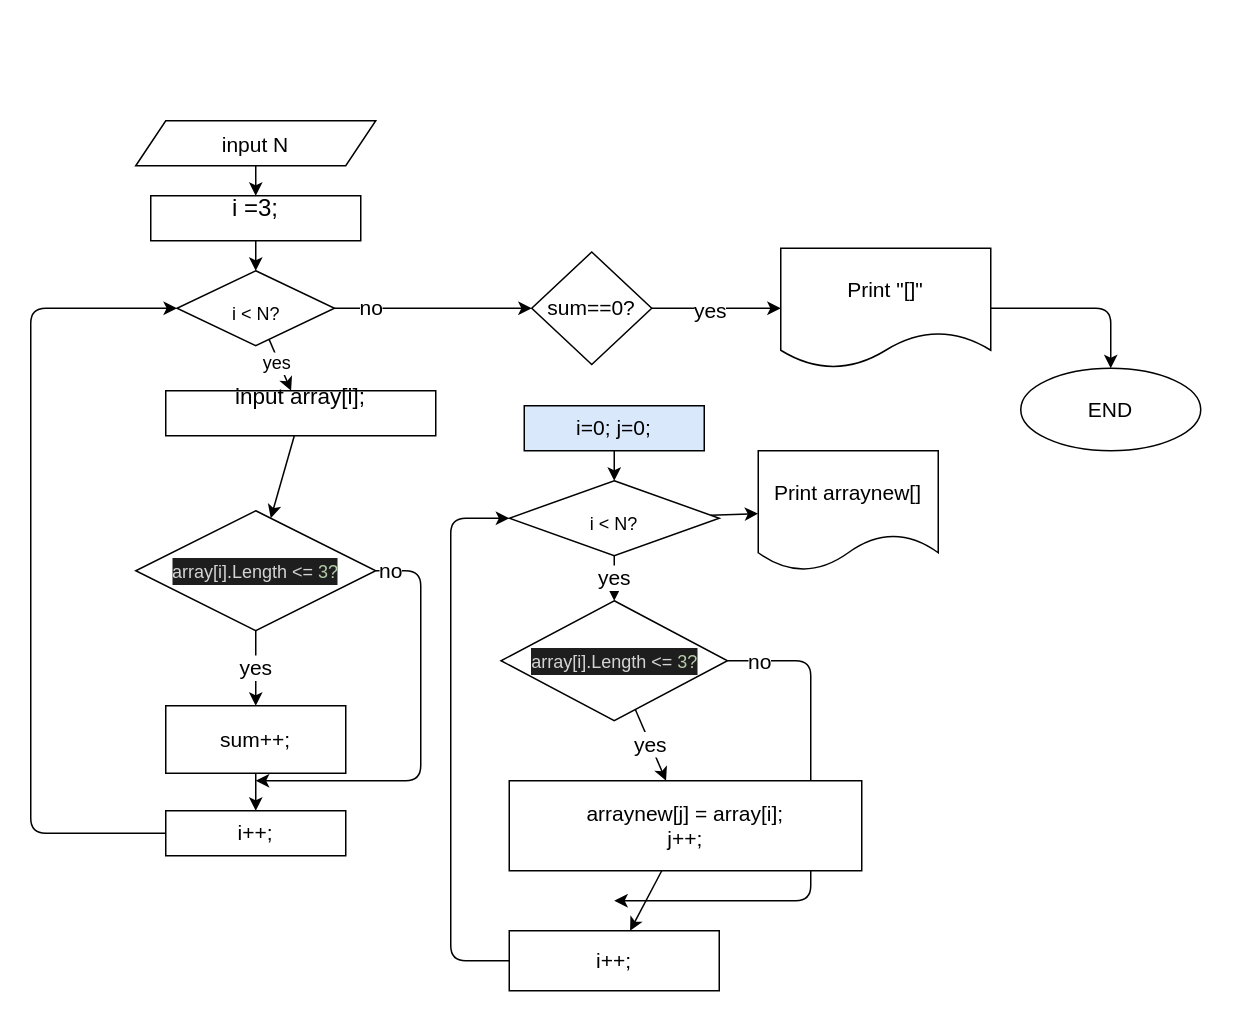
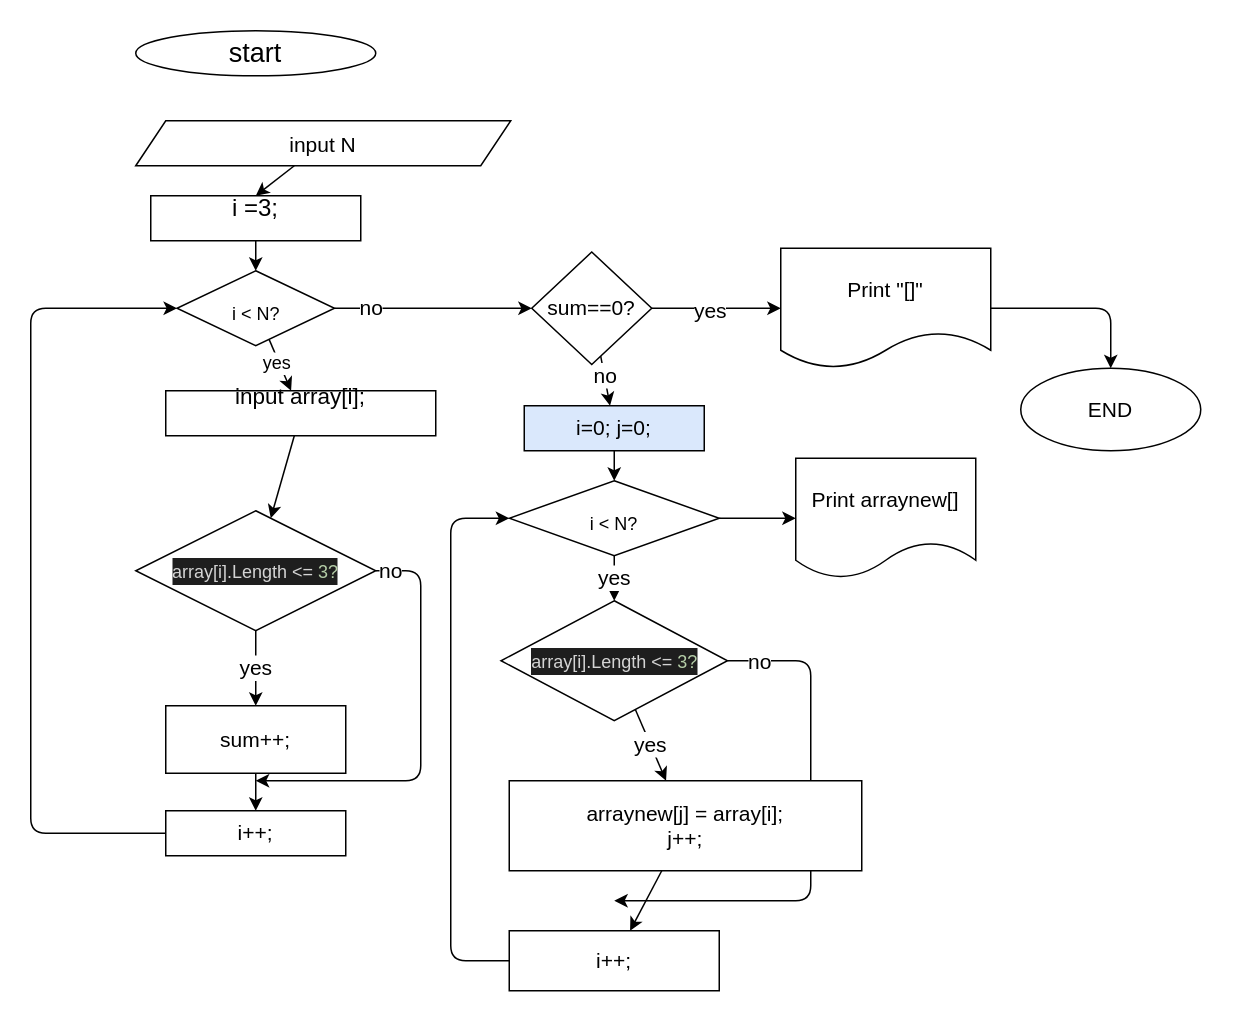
none -> (256, 53)
(256, 143) -> (323, 143)
none -> (604, 376)
(848, 511) -> (886, 518)
